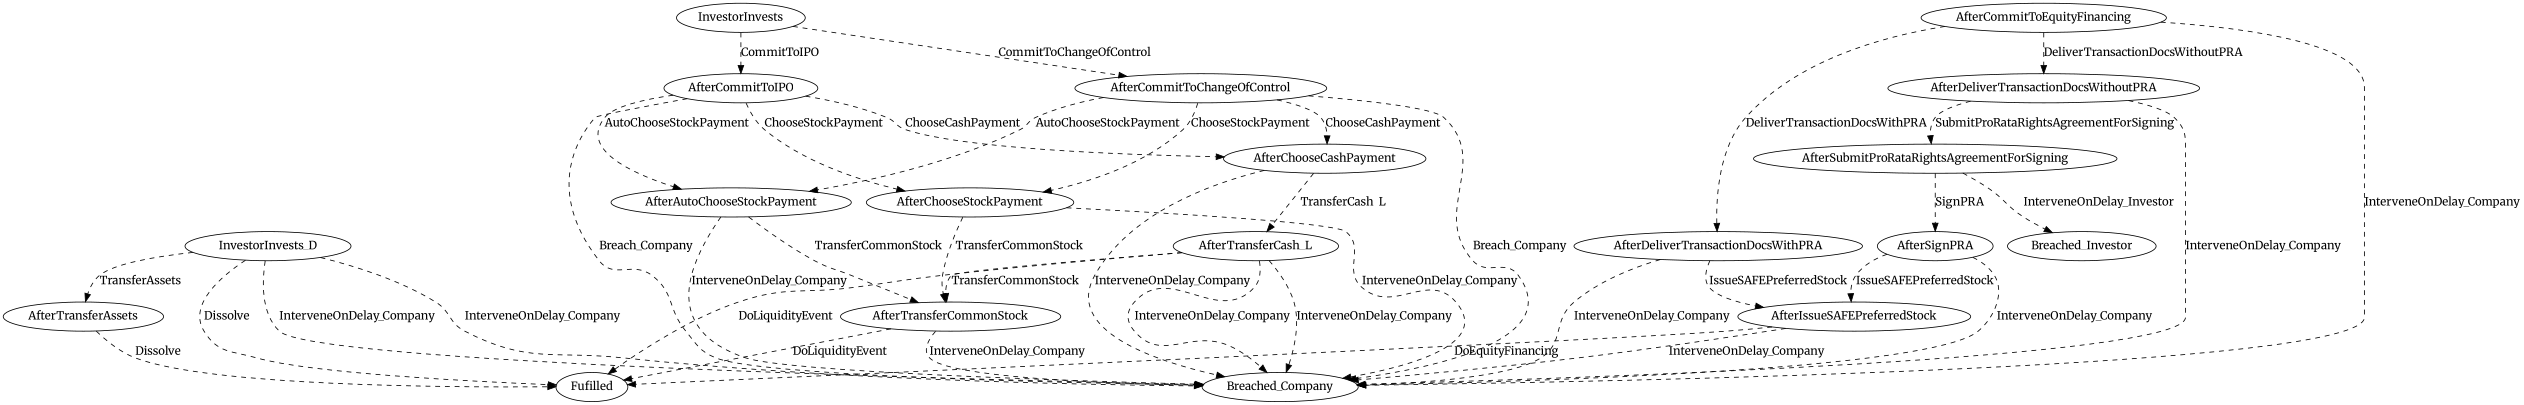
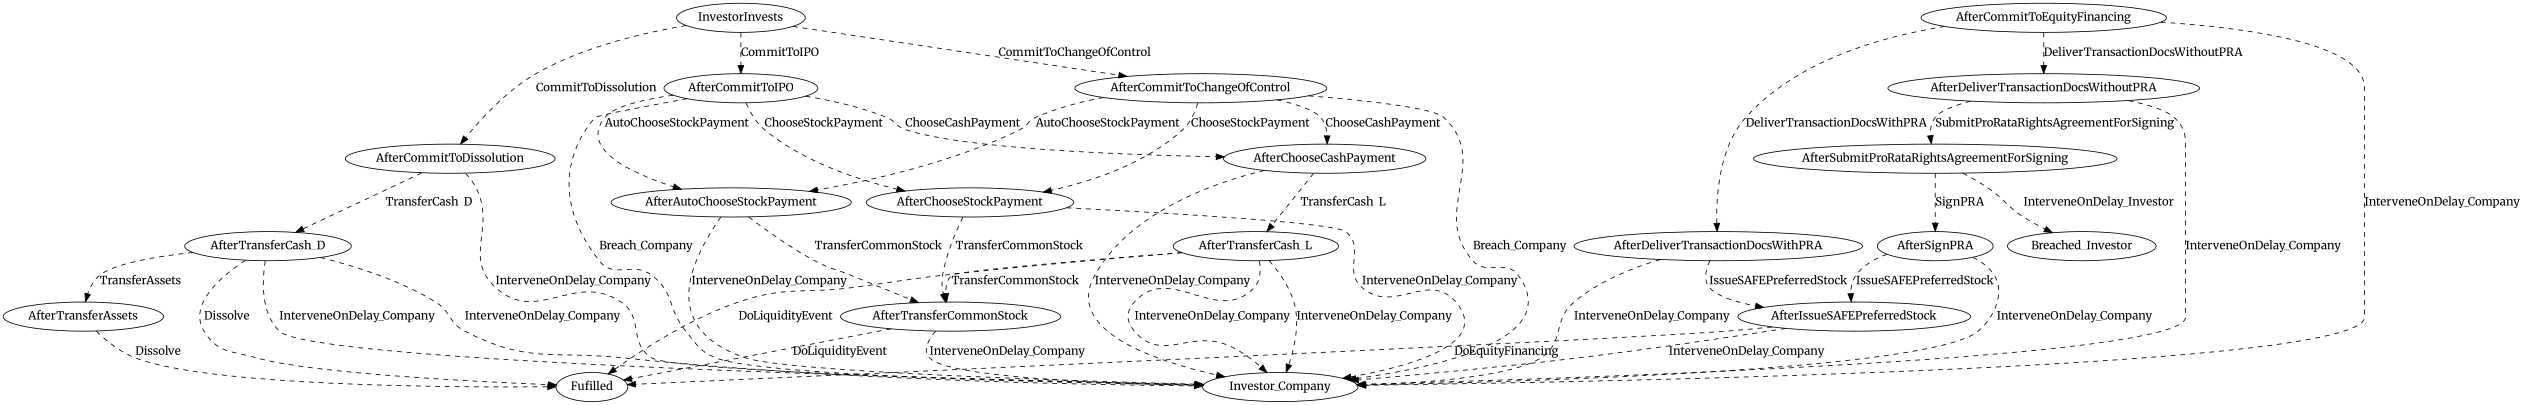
none -> (450, 159)
(268, 246) -> (268, 246)
(1280, 387) -> (1280, 387)
